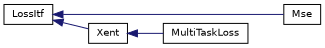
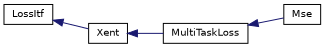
(173, 14) -> (271, 20)
